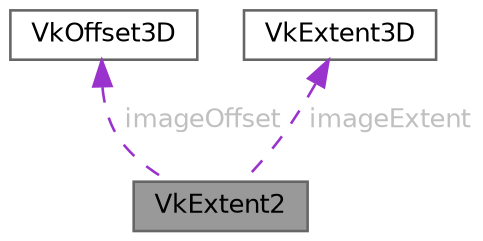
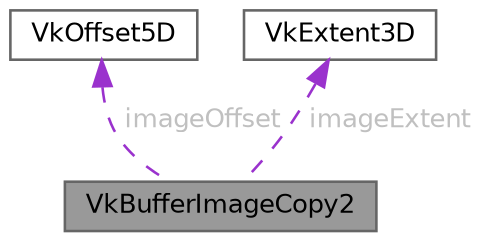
(104, 35) -> (104, 35)
(221, 206) -> (221, 206)
